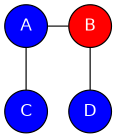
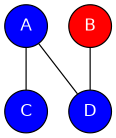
(58, 26) -> (58, 69)
